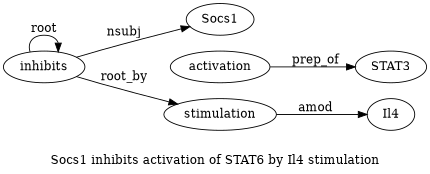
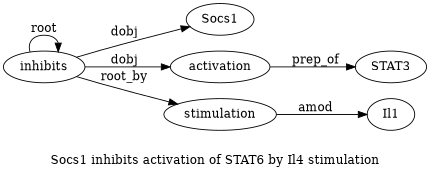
(124, 32) -> (124, 32)
none -> (123, 67)
(391, 114) -> (391, 114)
